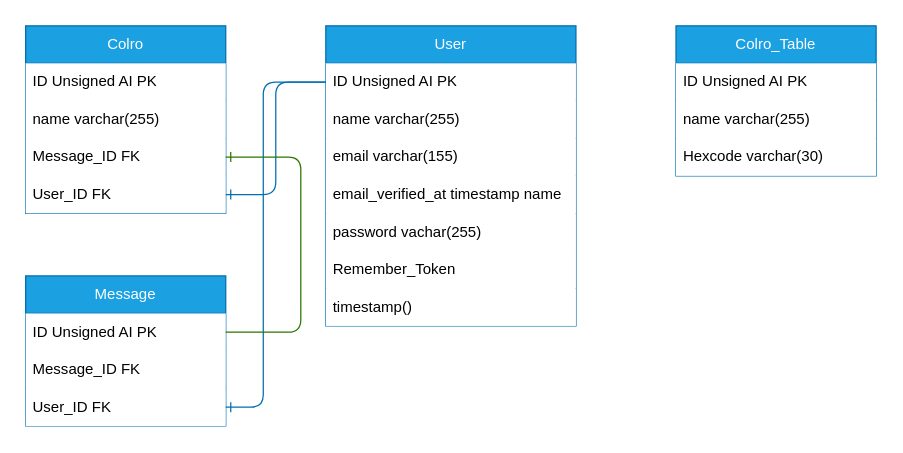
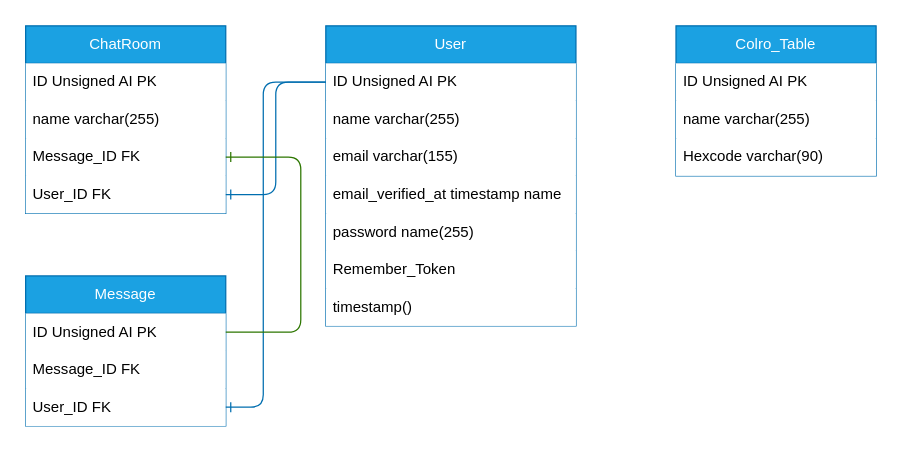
(126, 44) -> (126, 44)
(761, 157) -> (761, 157)
(415, 232) -> (407, 232)
